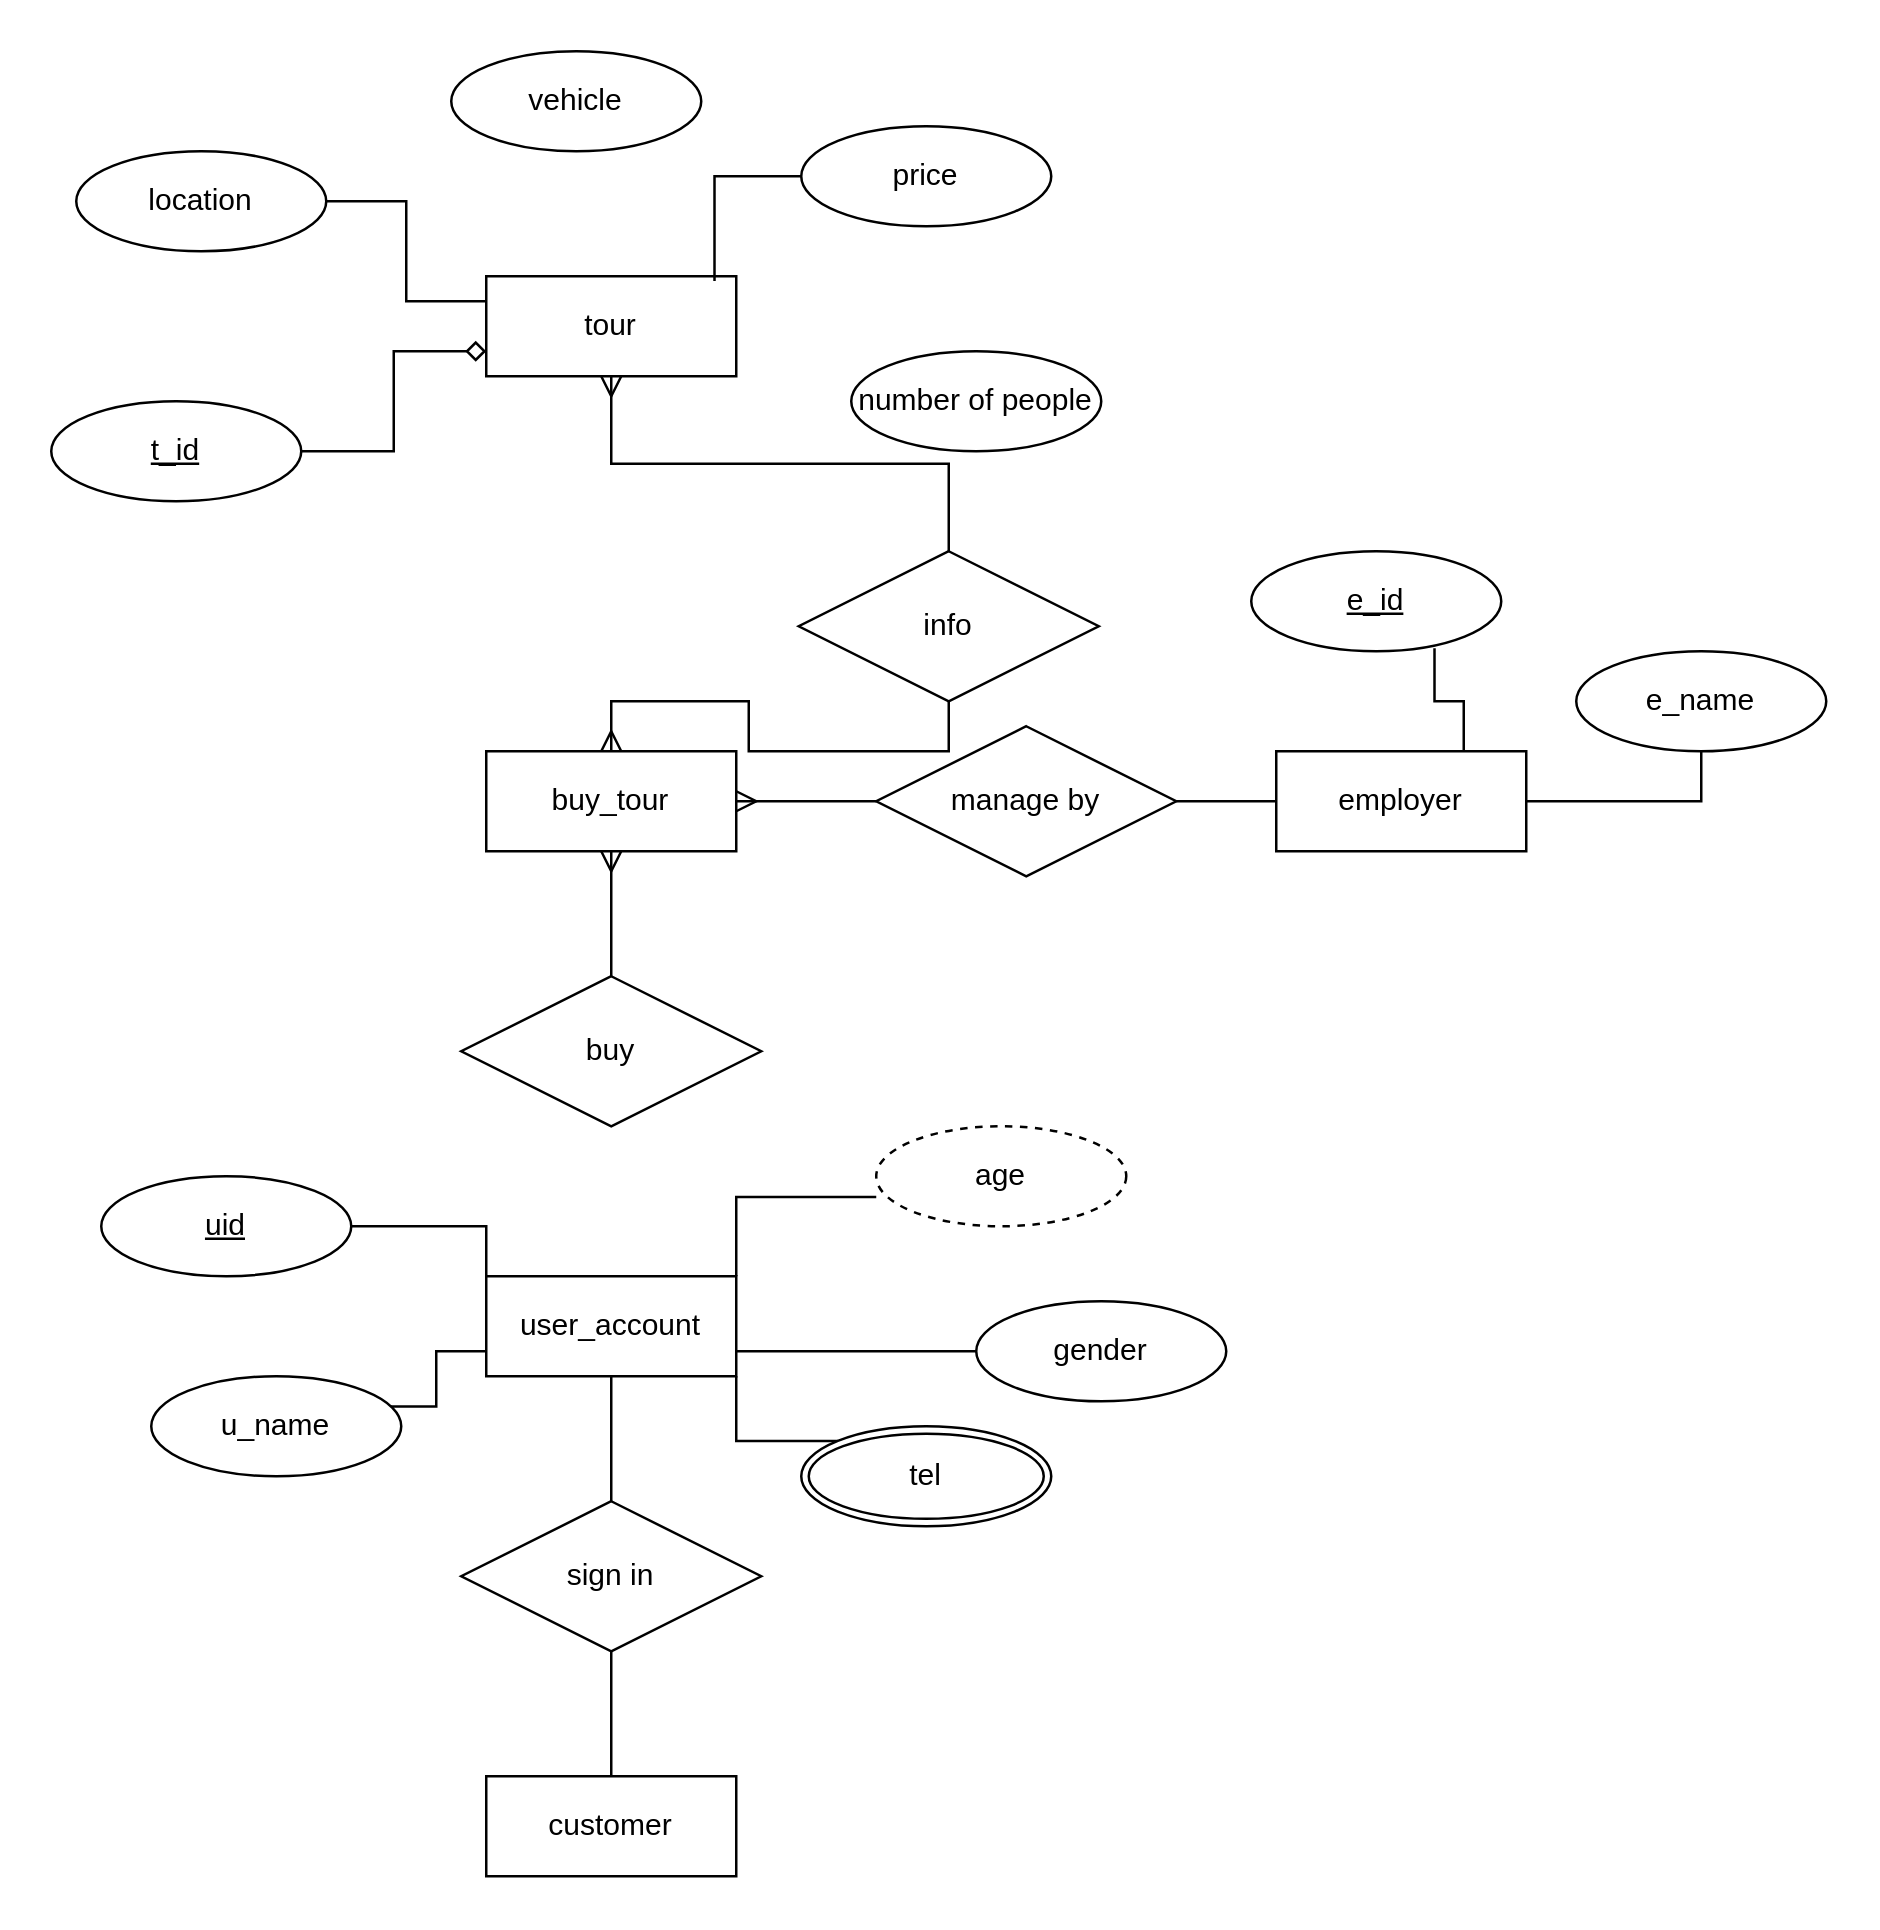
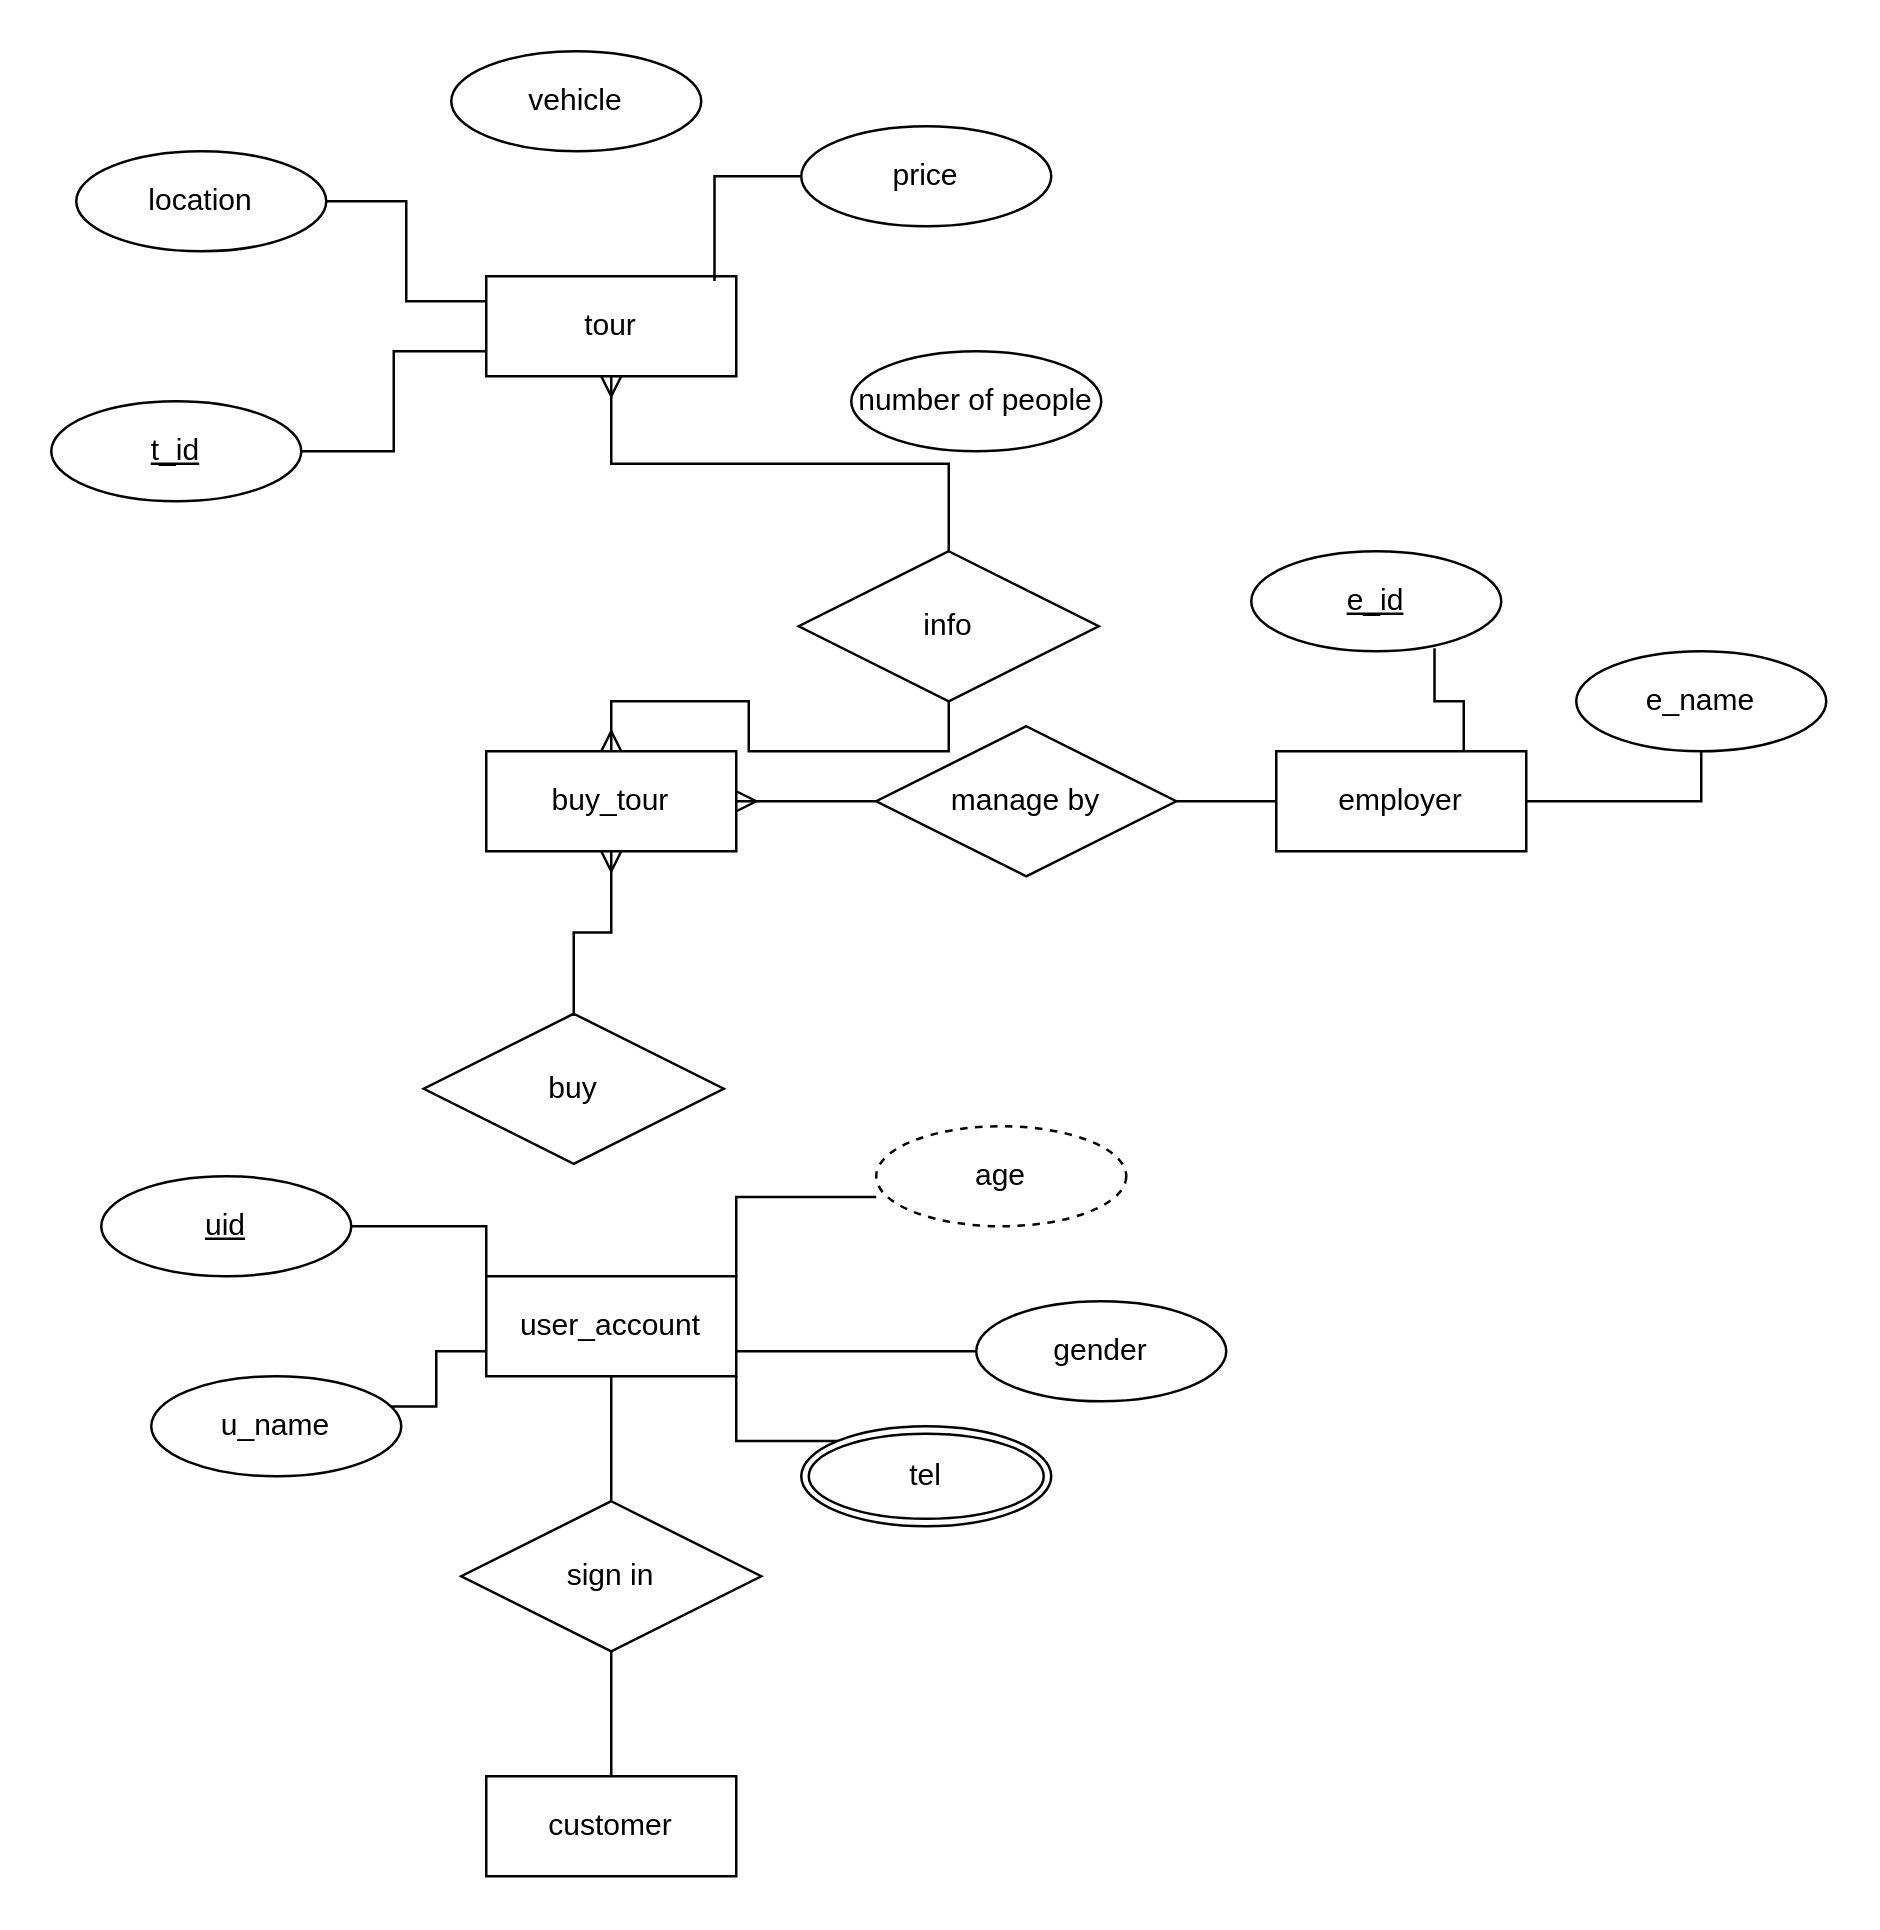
(466, 351) -> (475, 351)
(611, 1051) -> (574, 1089)
